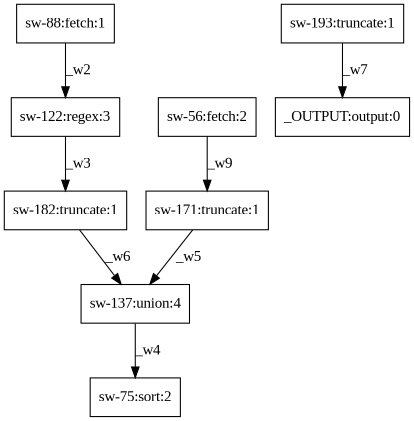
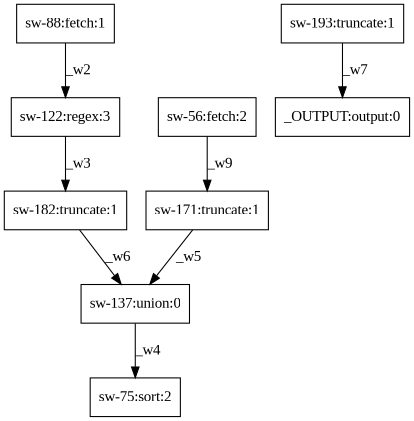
(135, 304) -> (135, 304)
